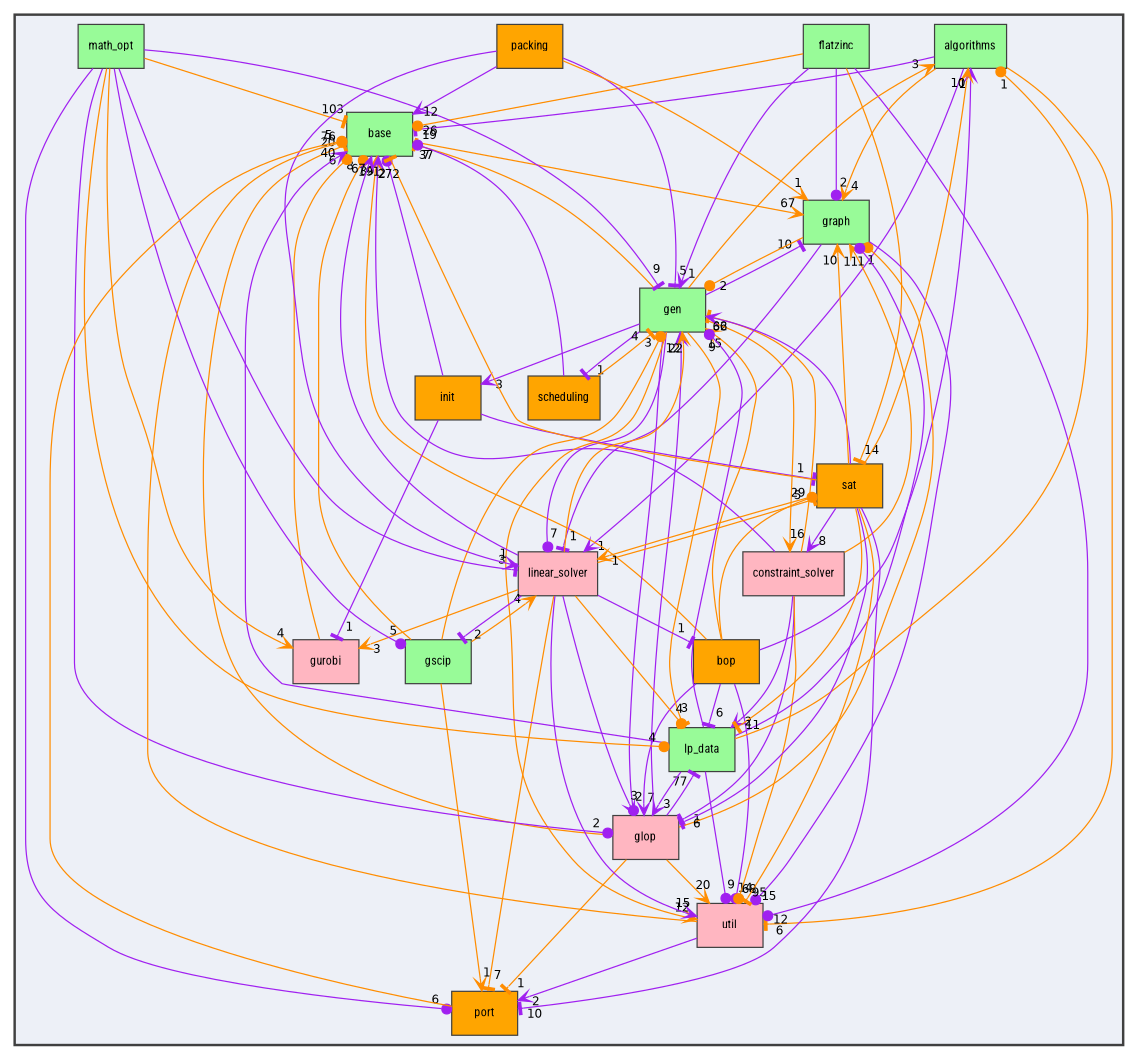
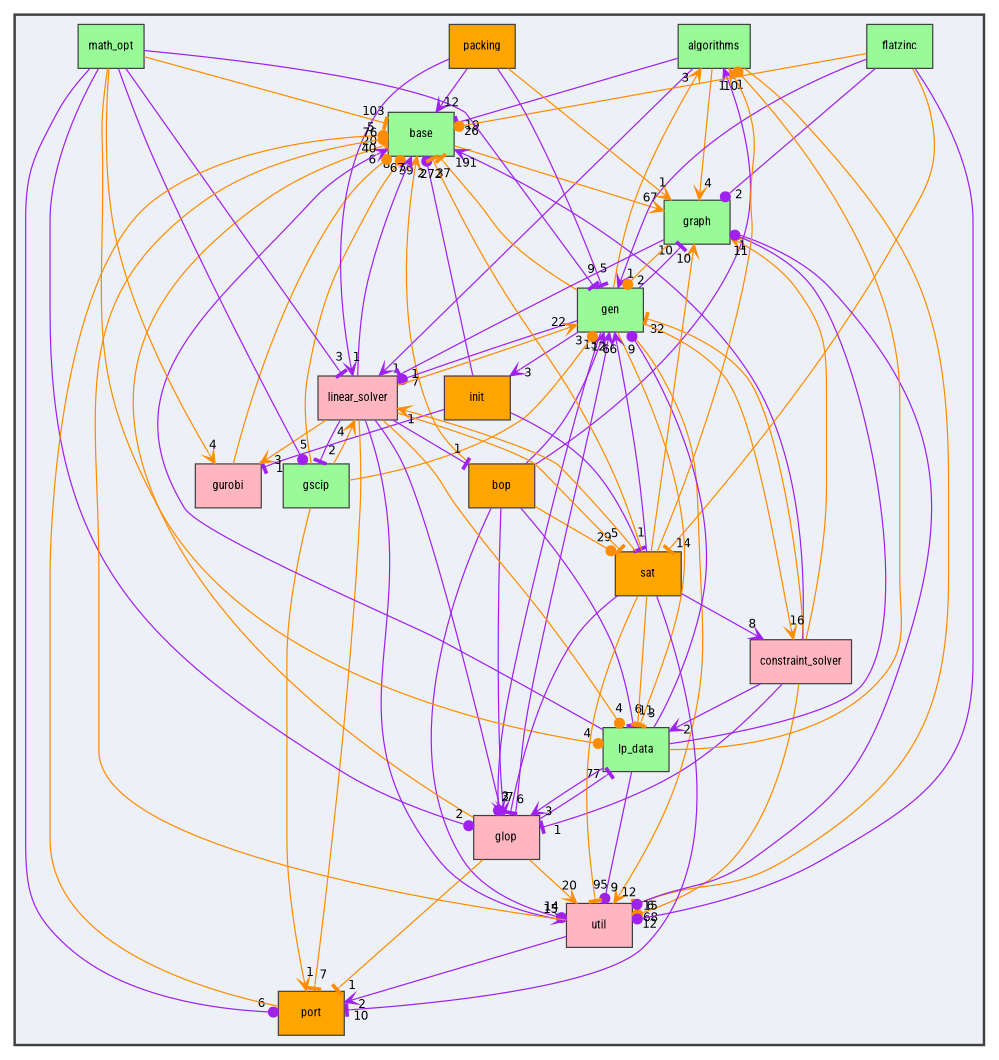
(564, 398) -> none
(735, 481) -> (569, 412)
(900, 579) -> none
